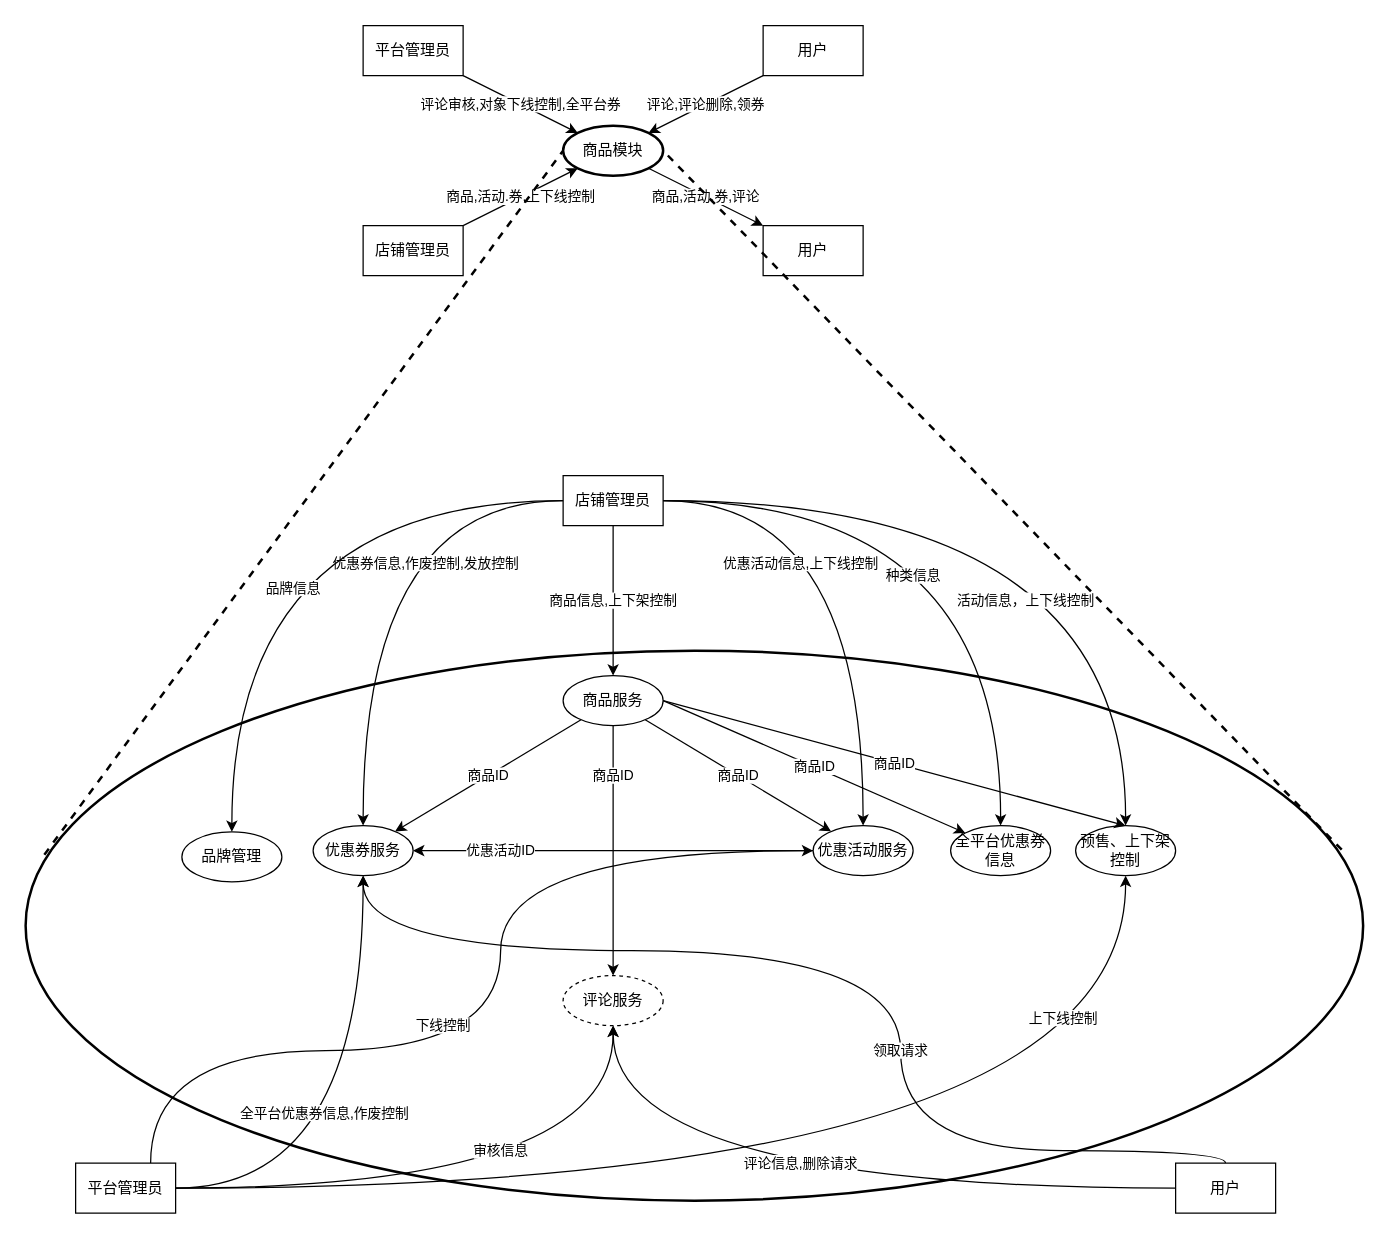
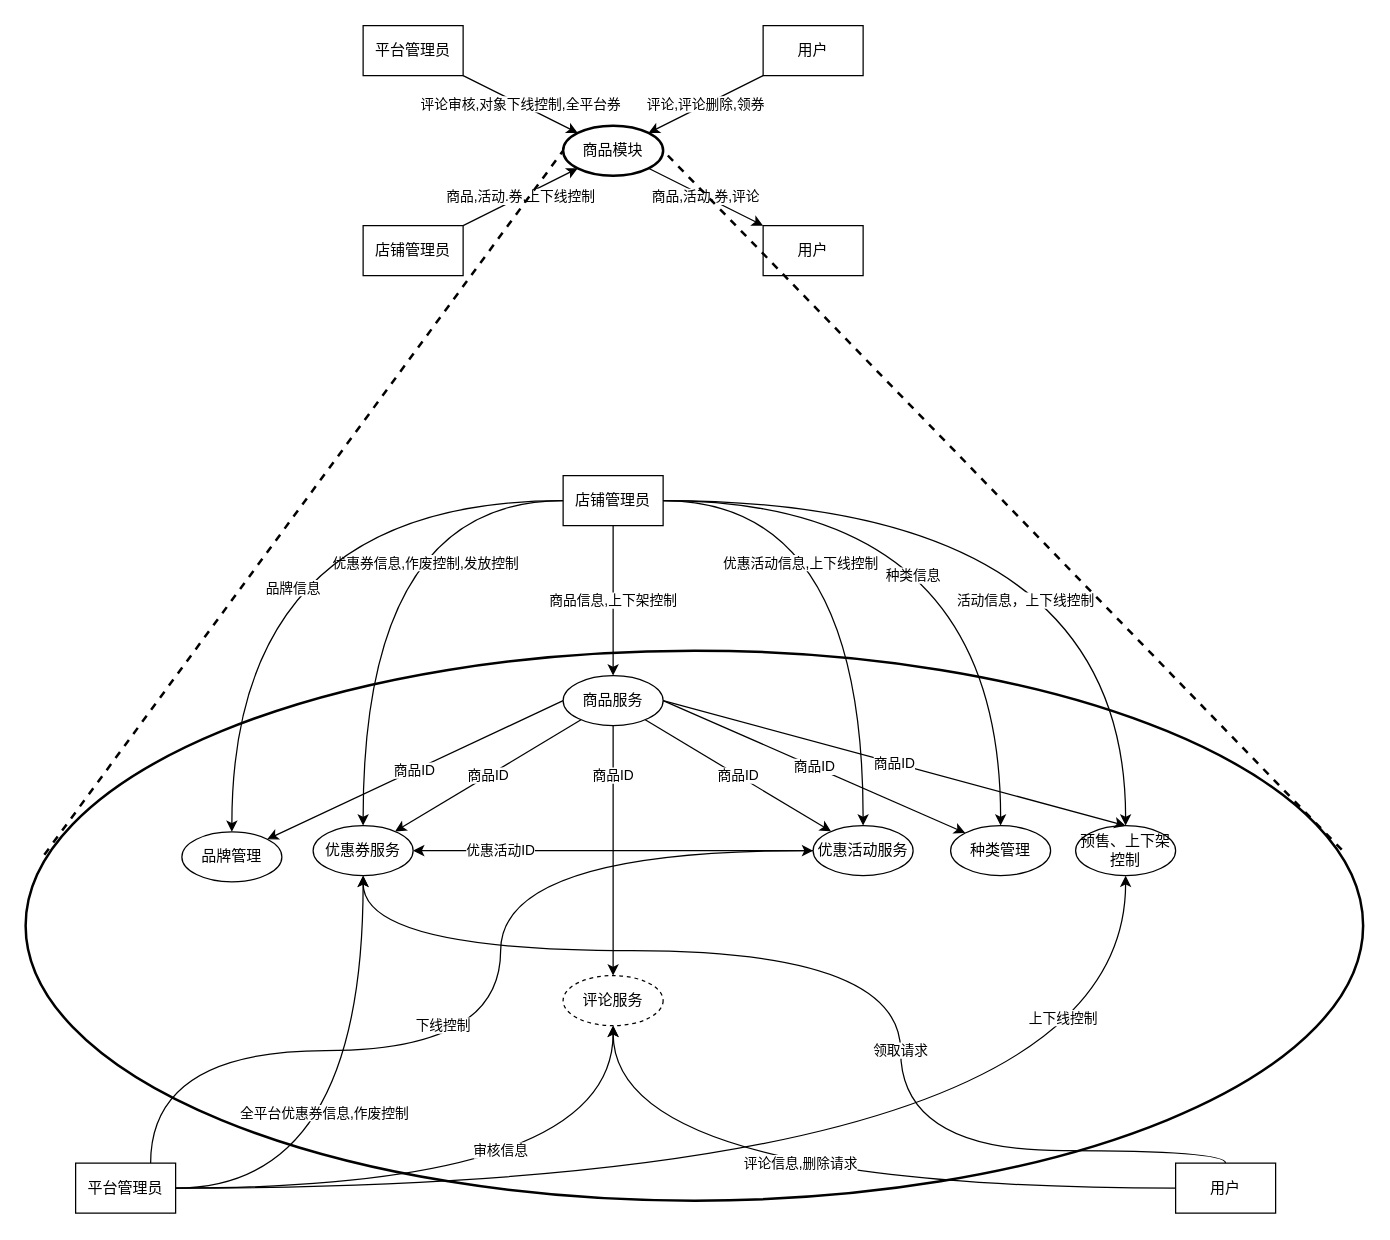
none -> (419, 768)
(1001, 851) -> (1001, 851)
